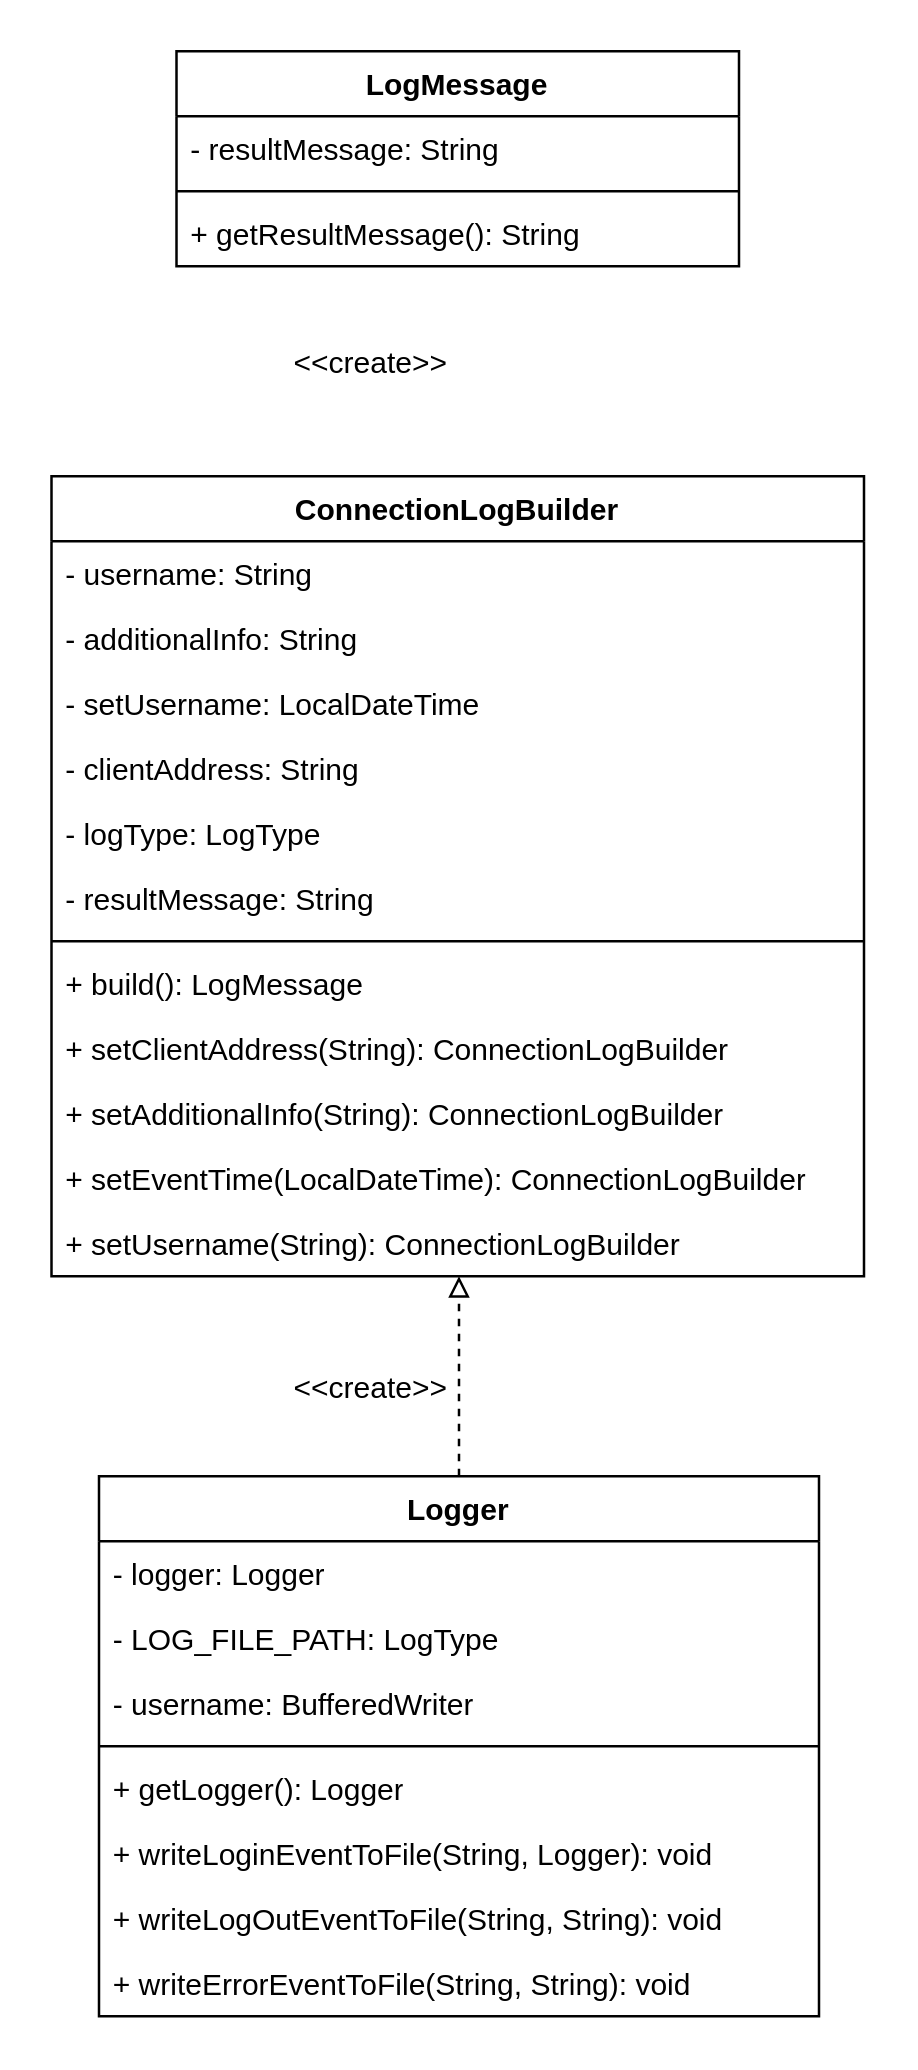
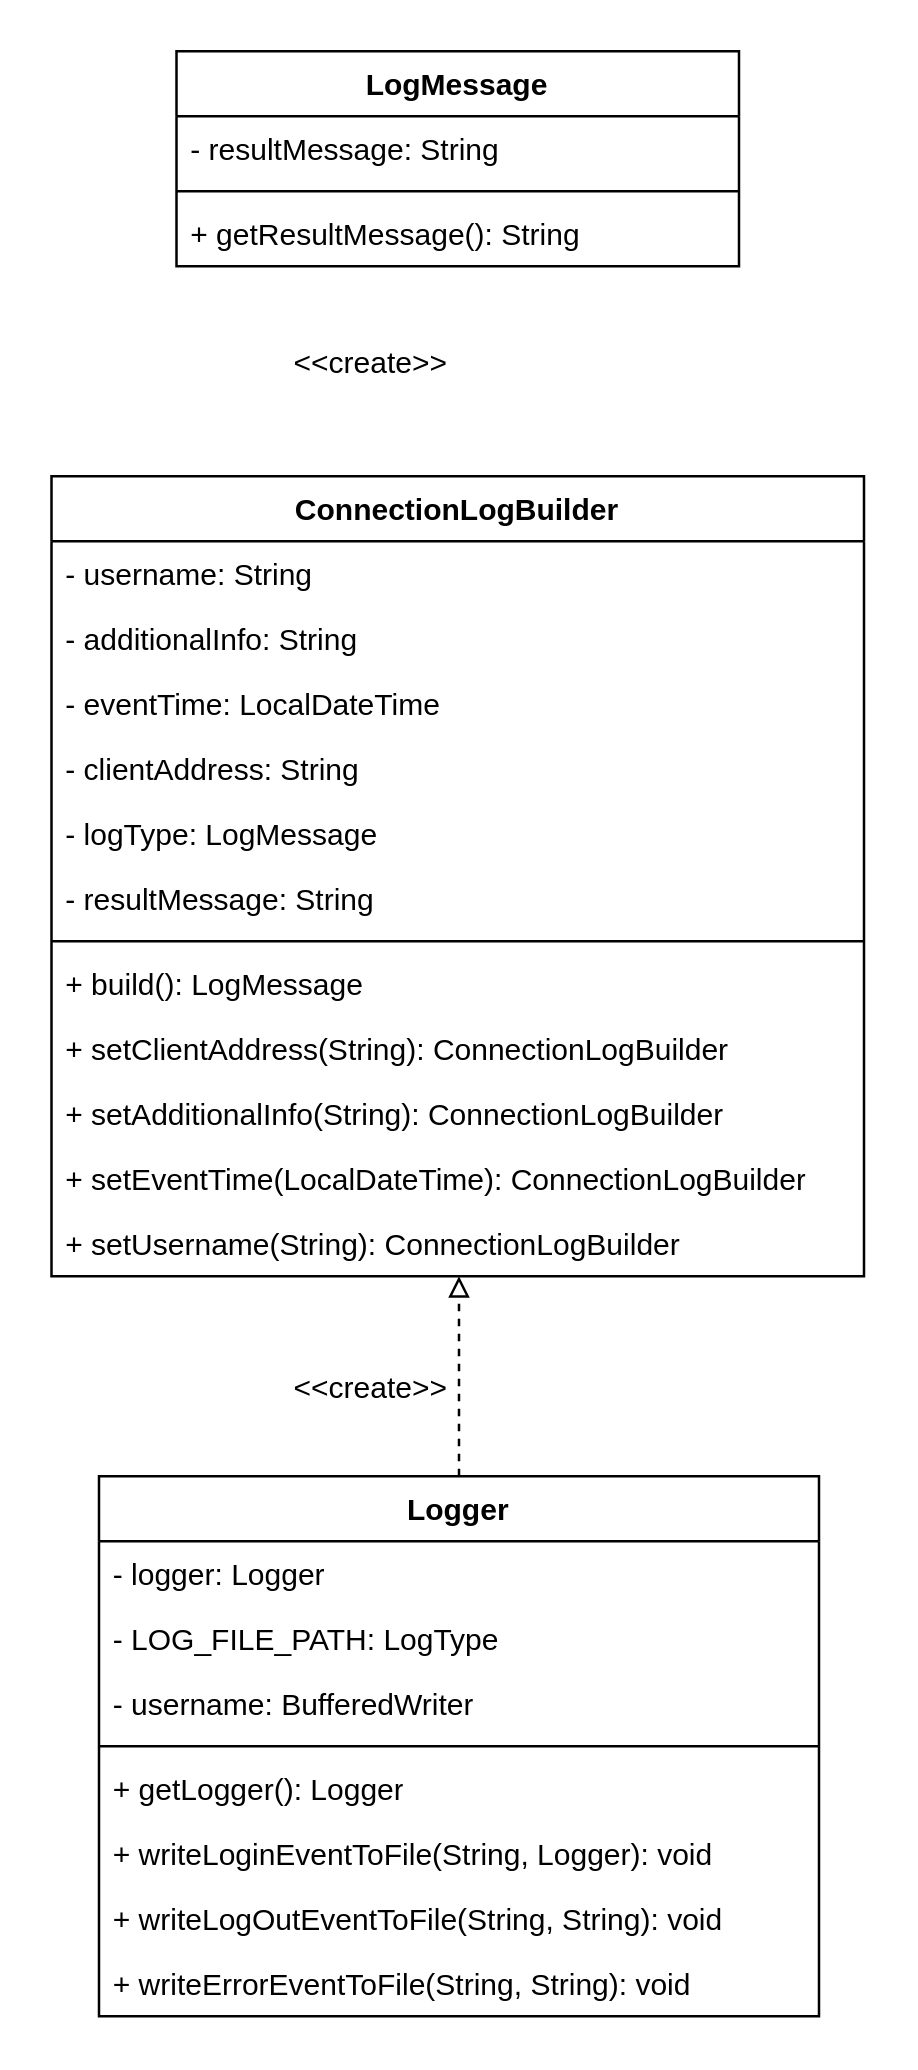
(282, 707) -> (261, 707)
(202, 837) -> (227, 837)
